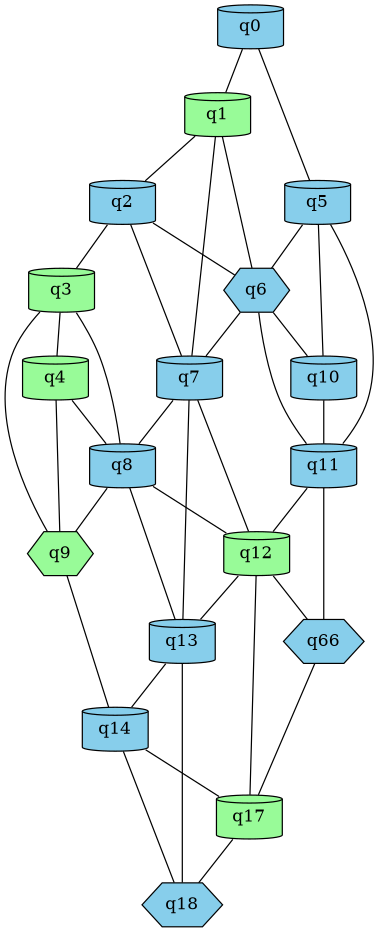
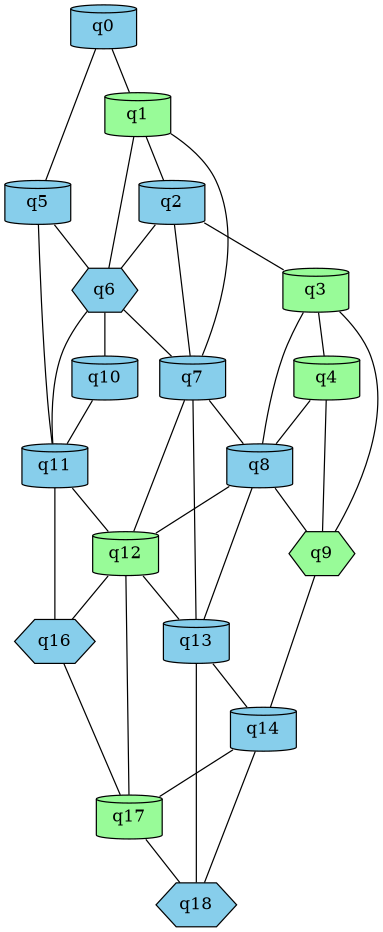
(321, 290) -> none
(324, 641) -> (55, 641)
